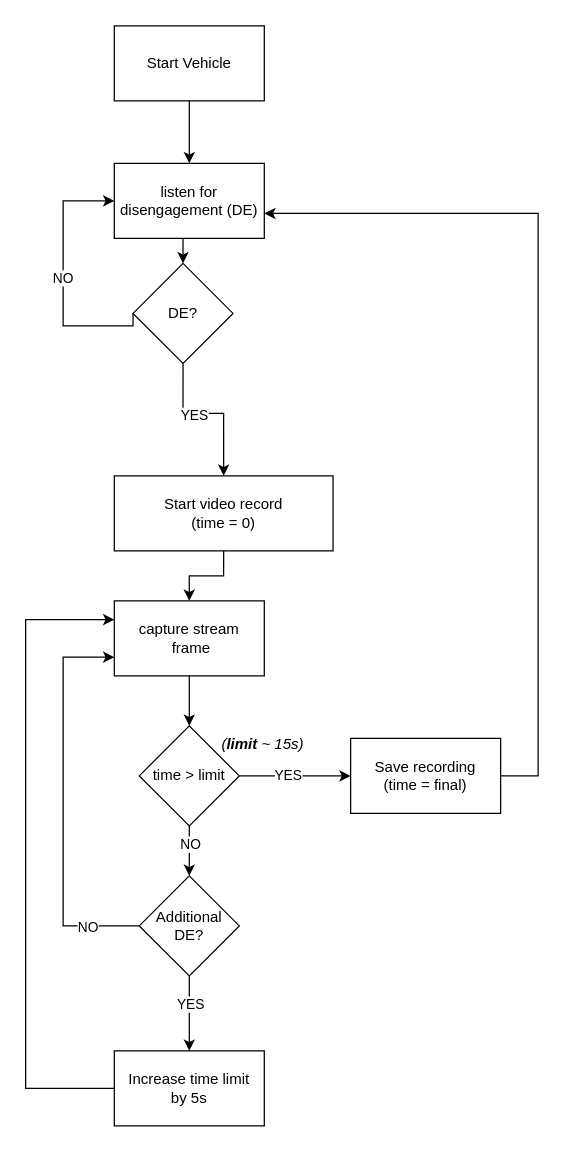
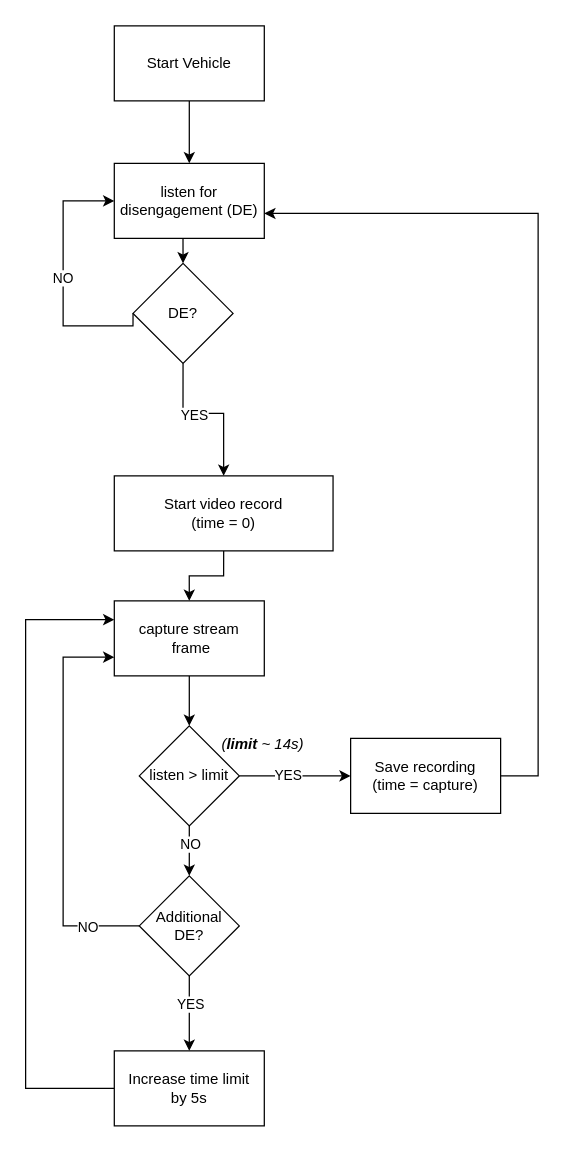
(263, 744) -> (263, 744)
(189, 776) -> (189, 776)
(426, 776) -> (426, 776)
